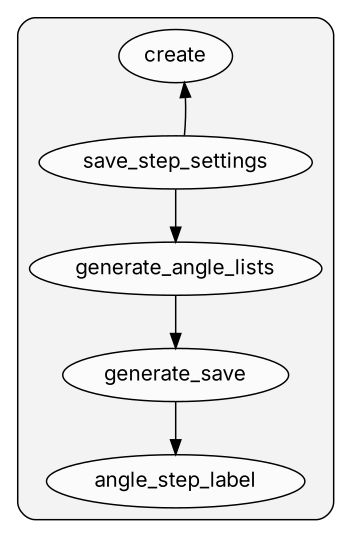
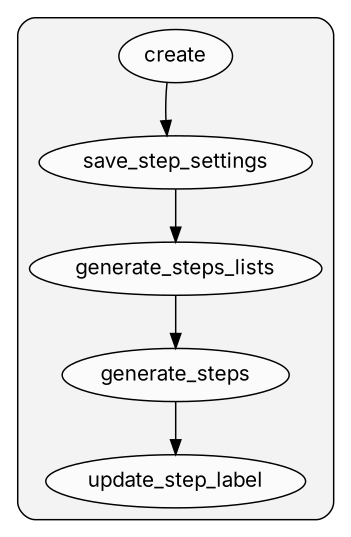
(186, 116) -> (166, 102)
(176, 269) -> (176, 269)
(176, 375) -> (176, 375)
(176, 481) -> (176, 481)
